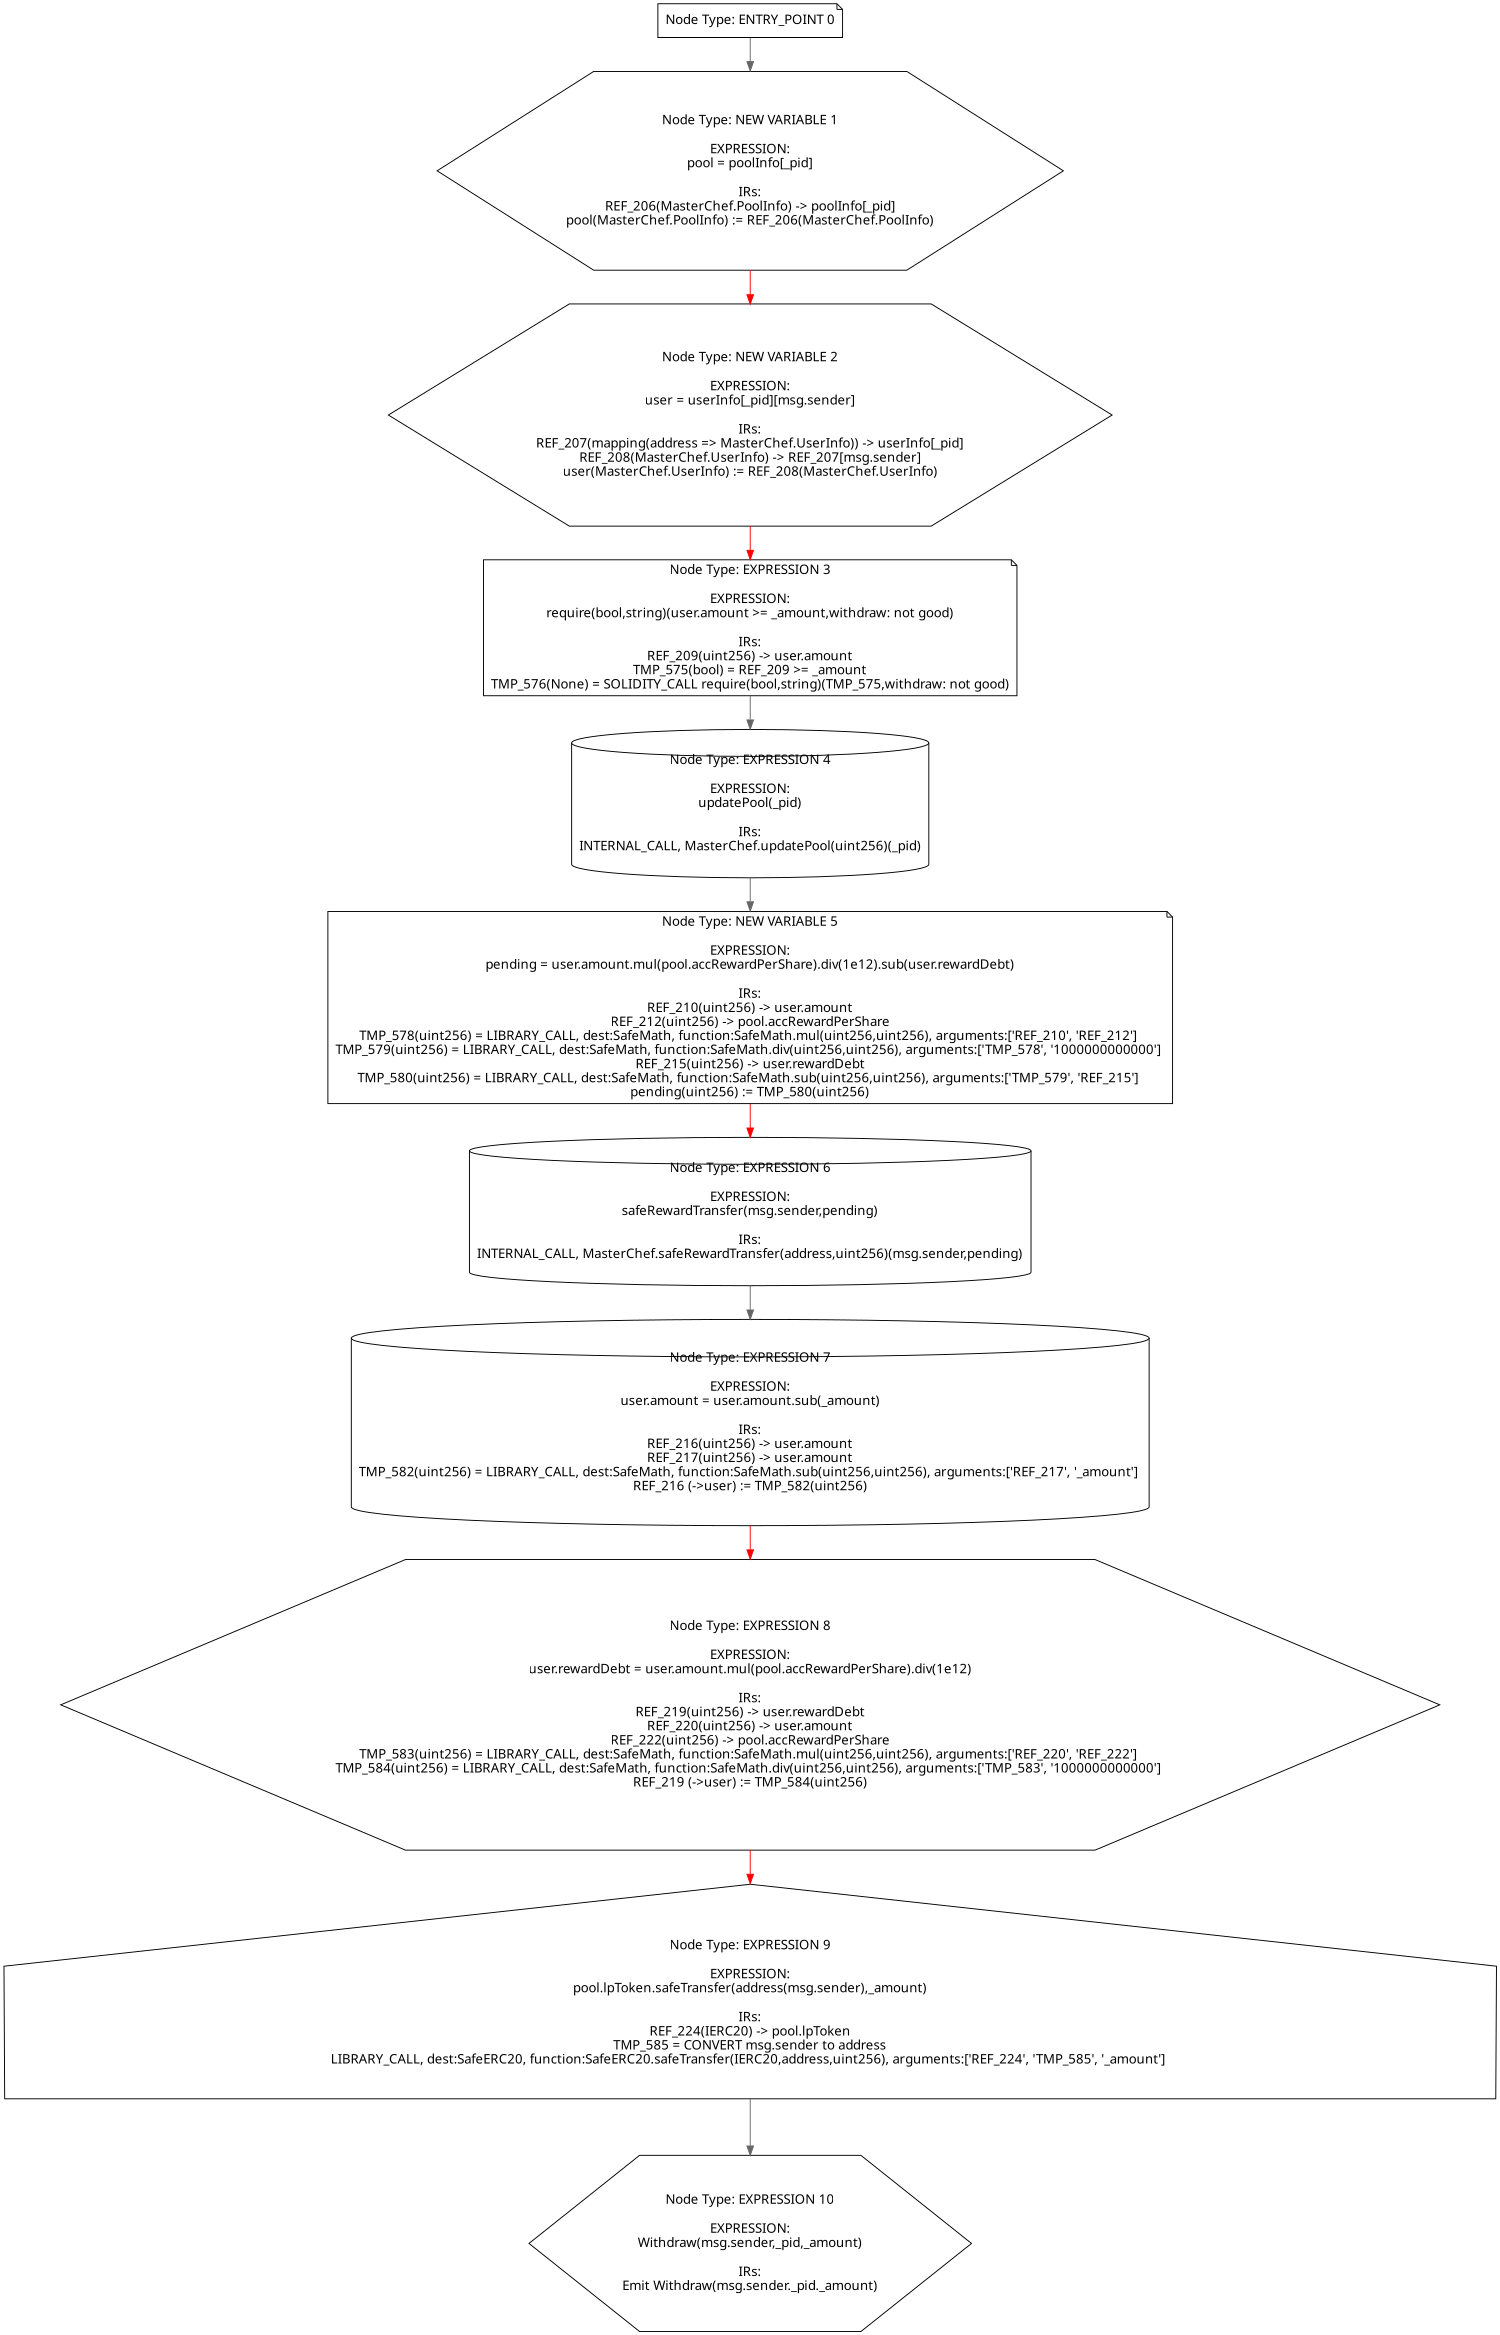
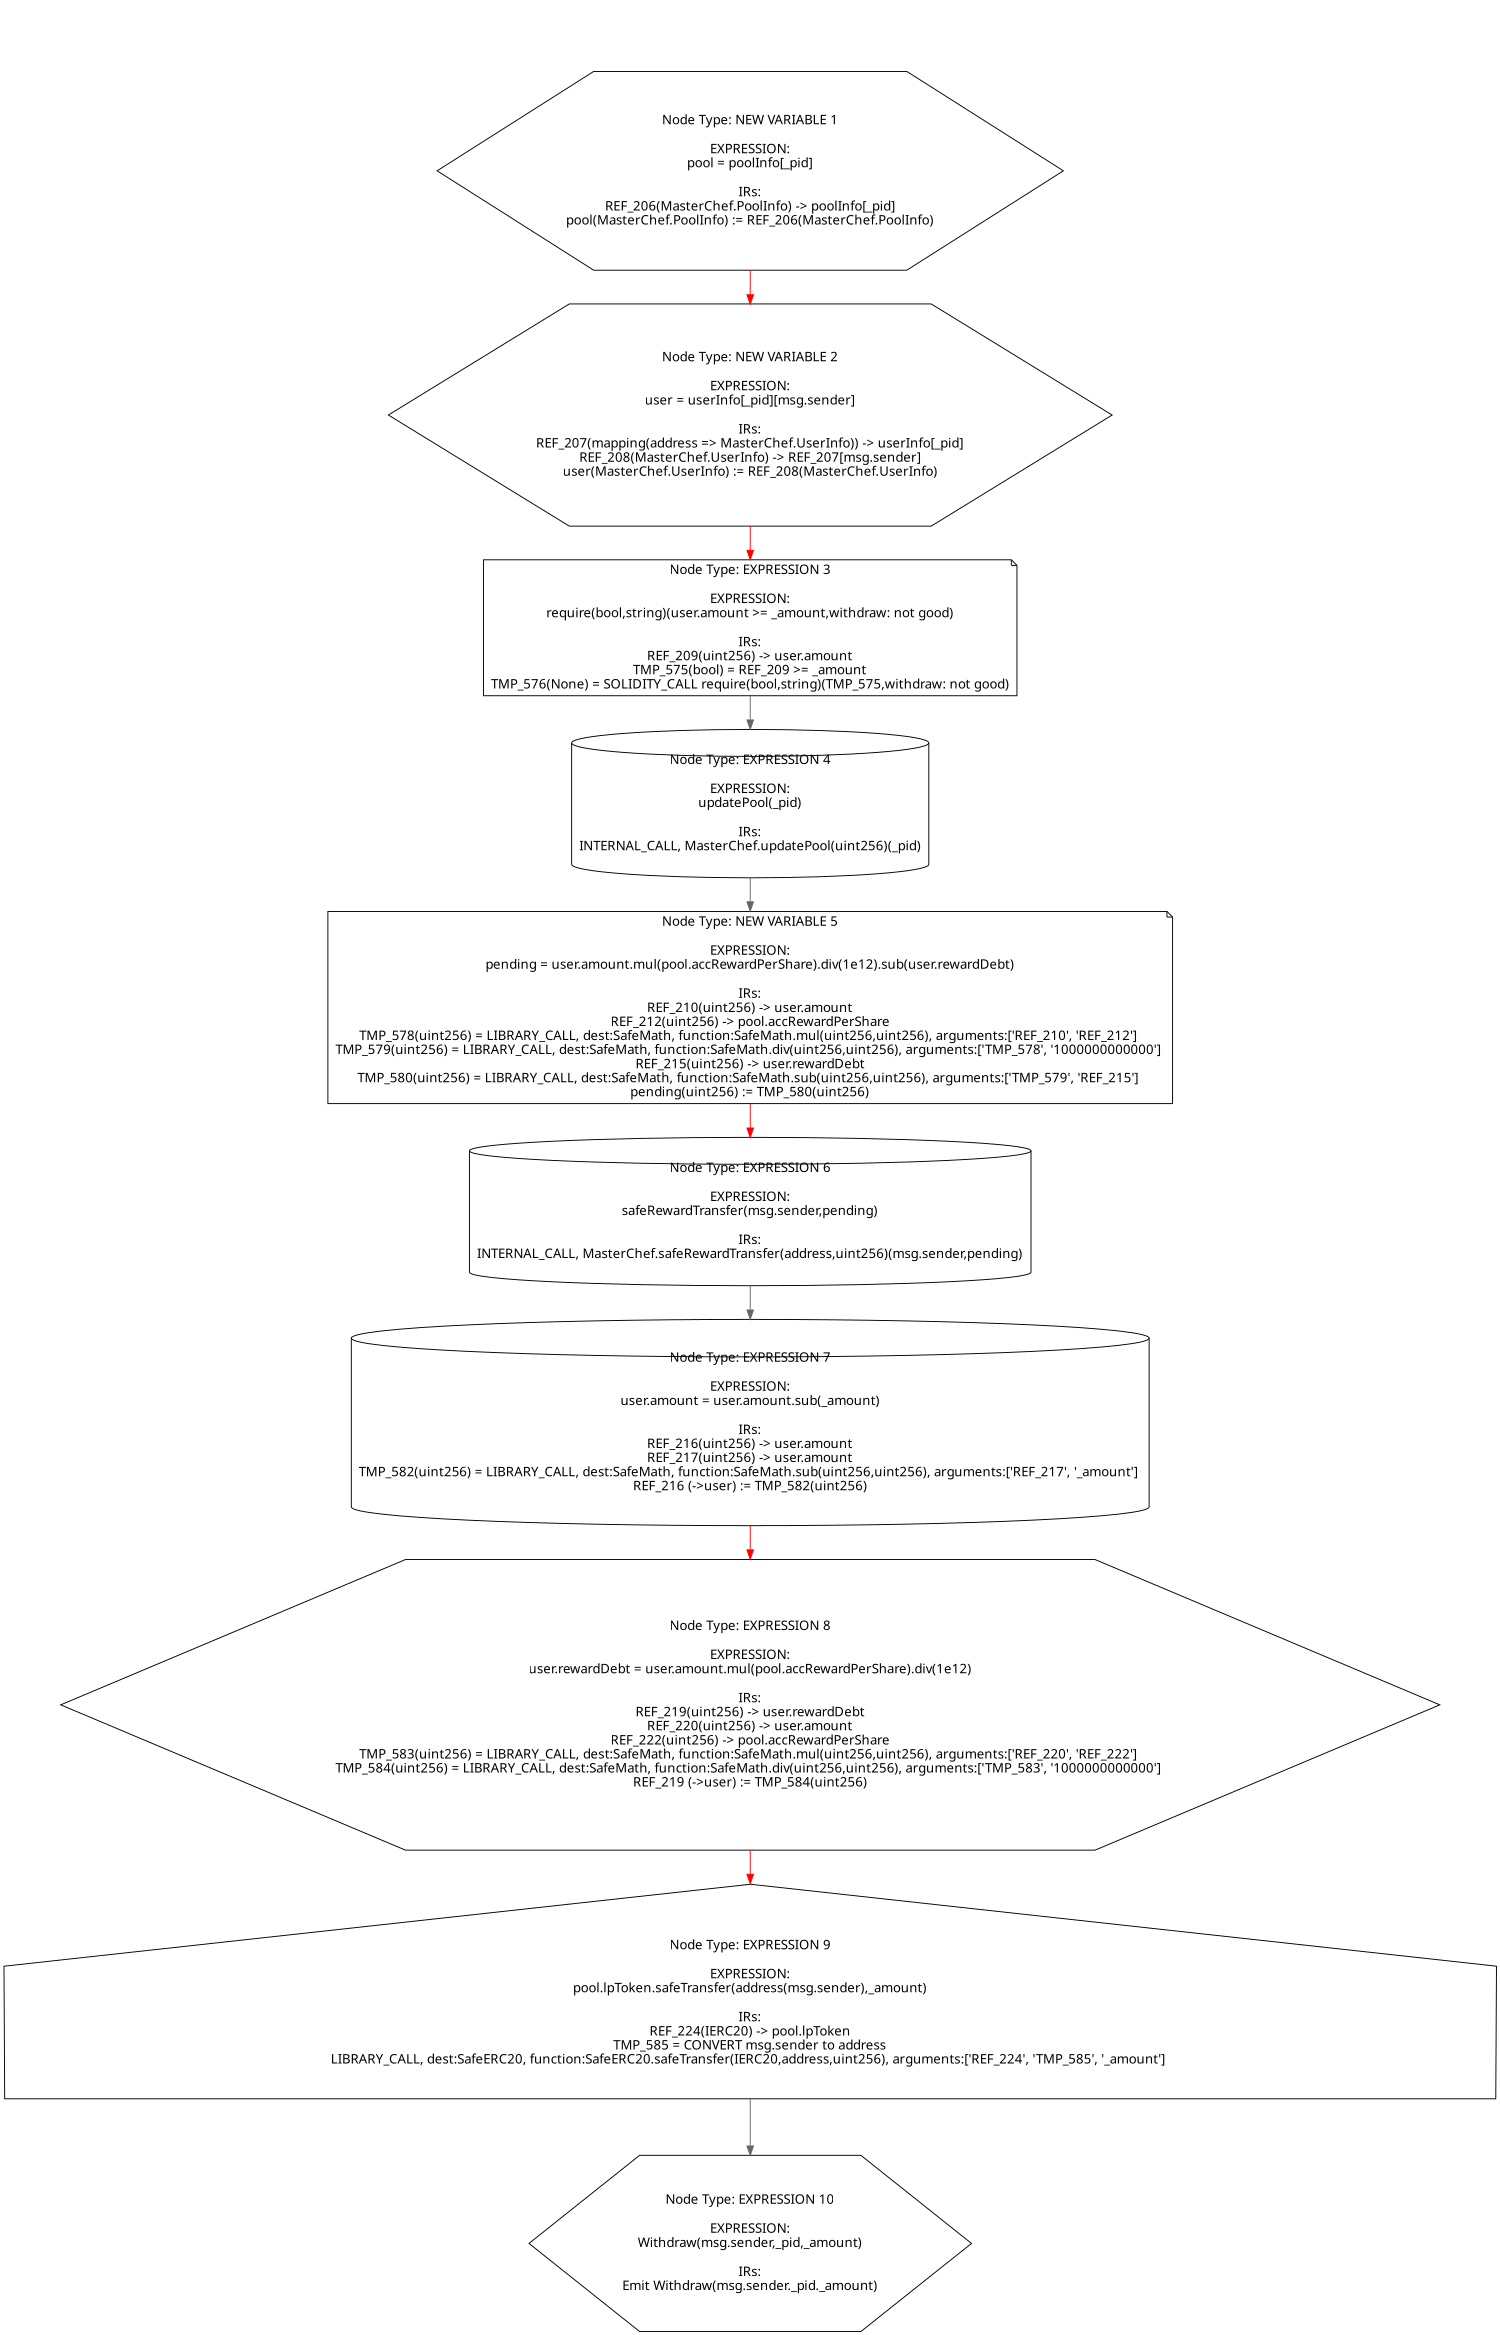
(750, 21) -> none
